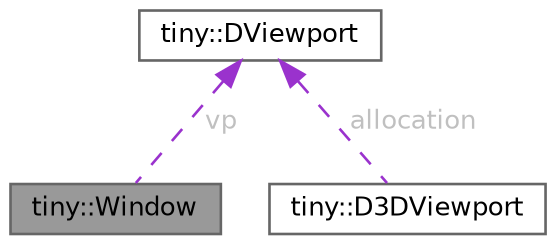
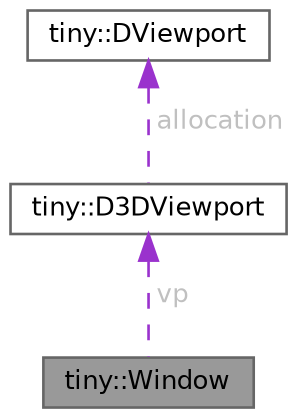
(180, 132) -> (149, 309)
